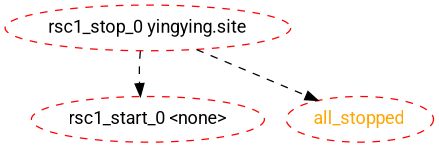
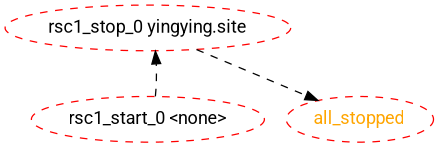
(139, 67) -> (156, 80)
